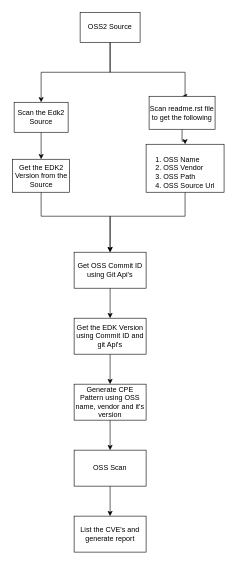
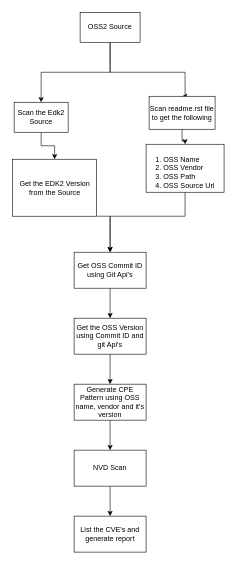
(41, 176) -> (55, 188)
(110, 336) -> (110, 336)
(110, 468) -> (110, 468)
